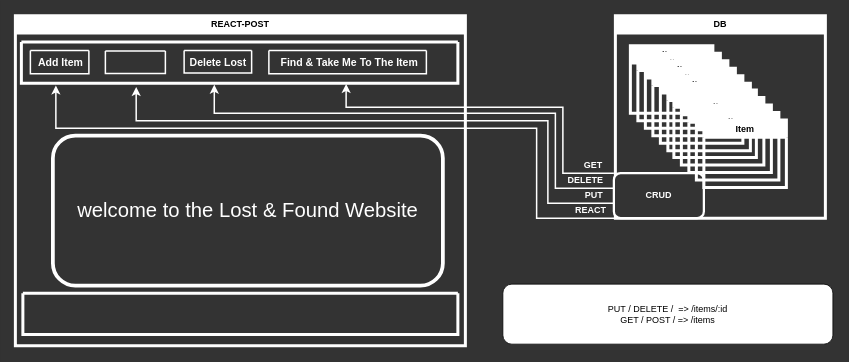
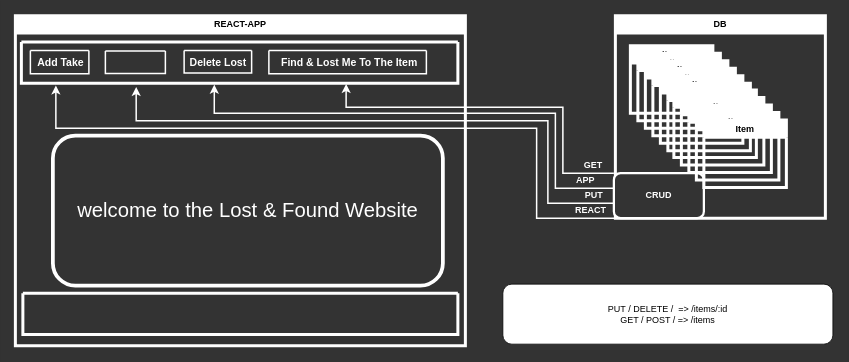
(240, 24) -> (240, 24)
(61, 63) -> (61, 63)
(350, 63) -> (350, 63)
(586, 180) -> (586, 180)
